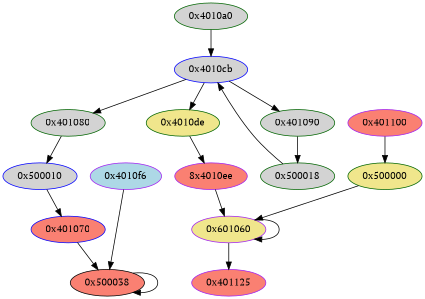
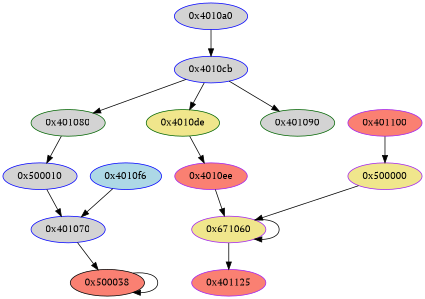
(211, 16) -> (211, 16)
(126, 176) -> (126, 176)
(211, 176) -> (211, 176)
(298, 176) -> none
(385, 176) -> (385, 176)
(117, 226) -> (100, 200)
(68, 229) -> (68, 229)
(229, 229) -> (229, 229)
